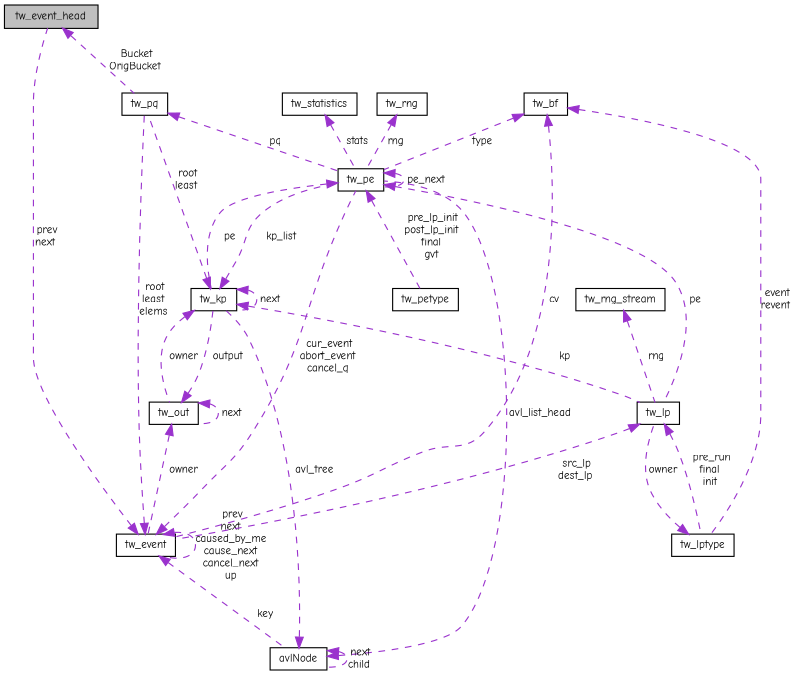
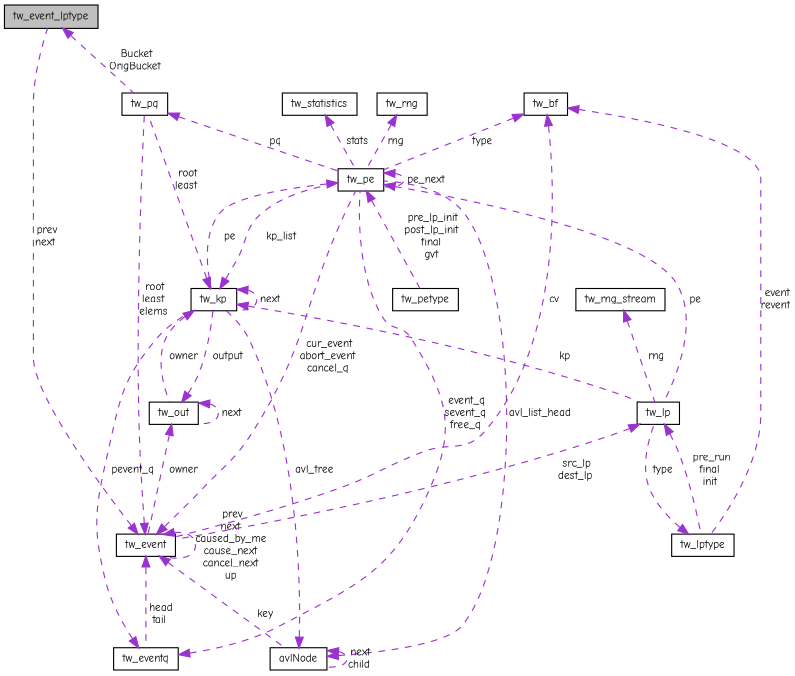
(51, 17) -> (51, 17)
(662, 470) -> (662, 470)
none -> (146, 659)
